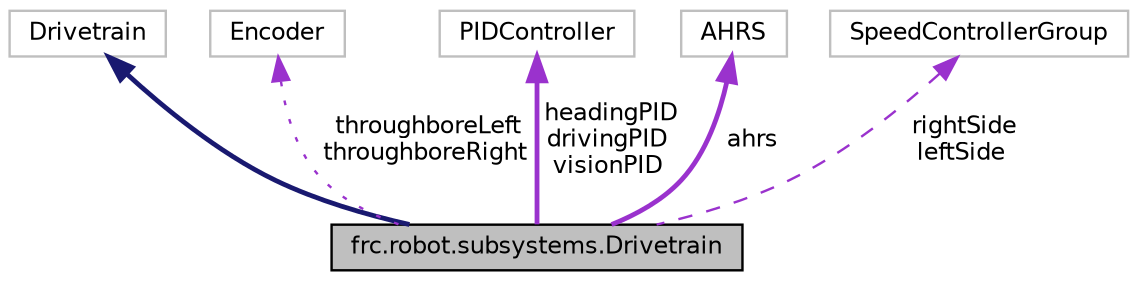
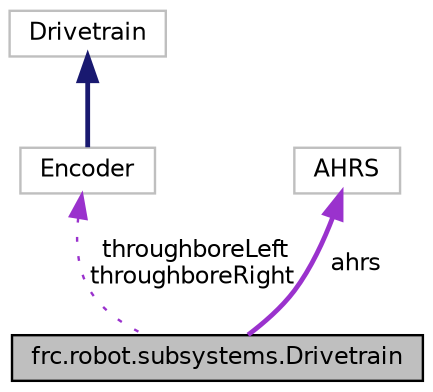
(537, 34) -> none
(979, 34) -> none
(257, 171) -> (88, 114)
